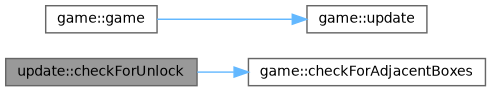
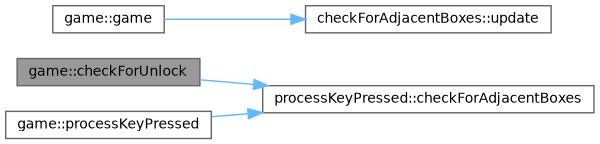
(367, 19) -> (428, 19)
(101, 72) -> (109, 72)
(367, 72) -> (428, 99)
none -> (109, 125)
